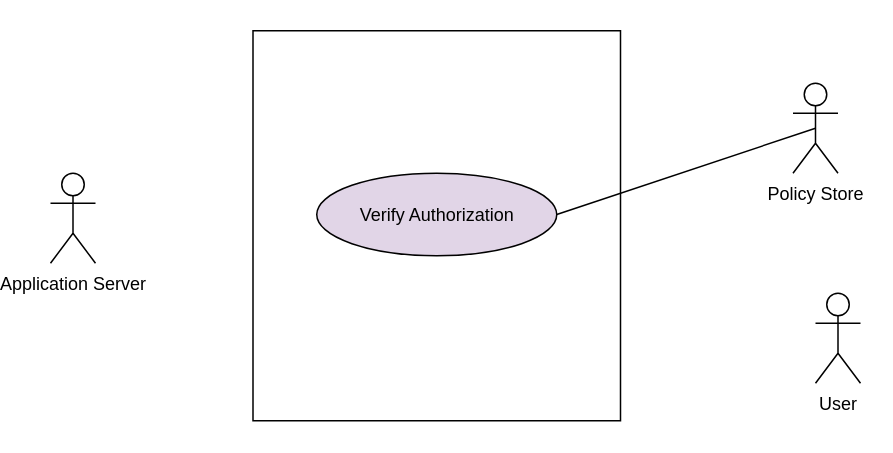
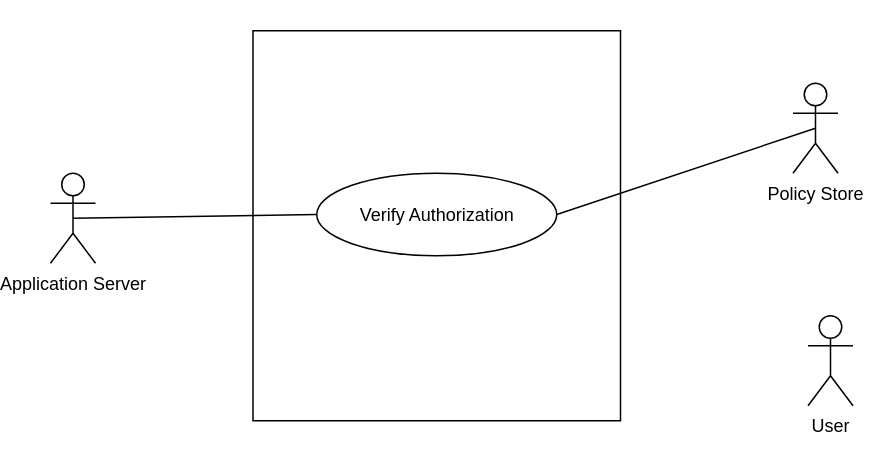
(437, 215) -> (437, 215)
none -> (195, 216)
(838, 338) -> (830, 361)
